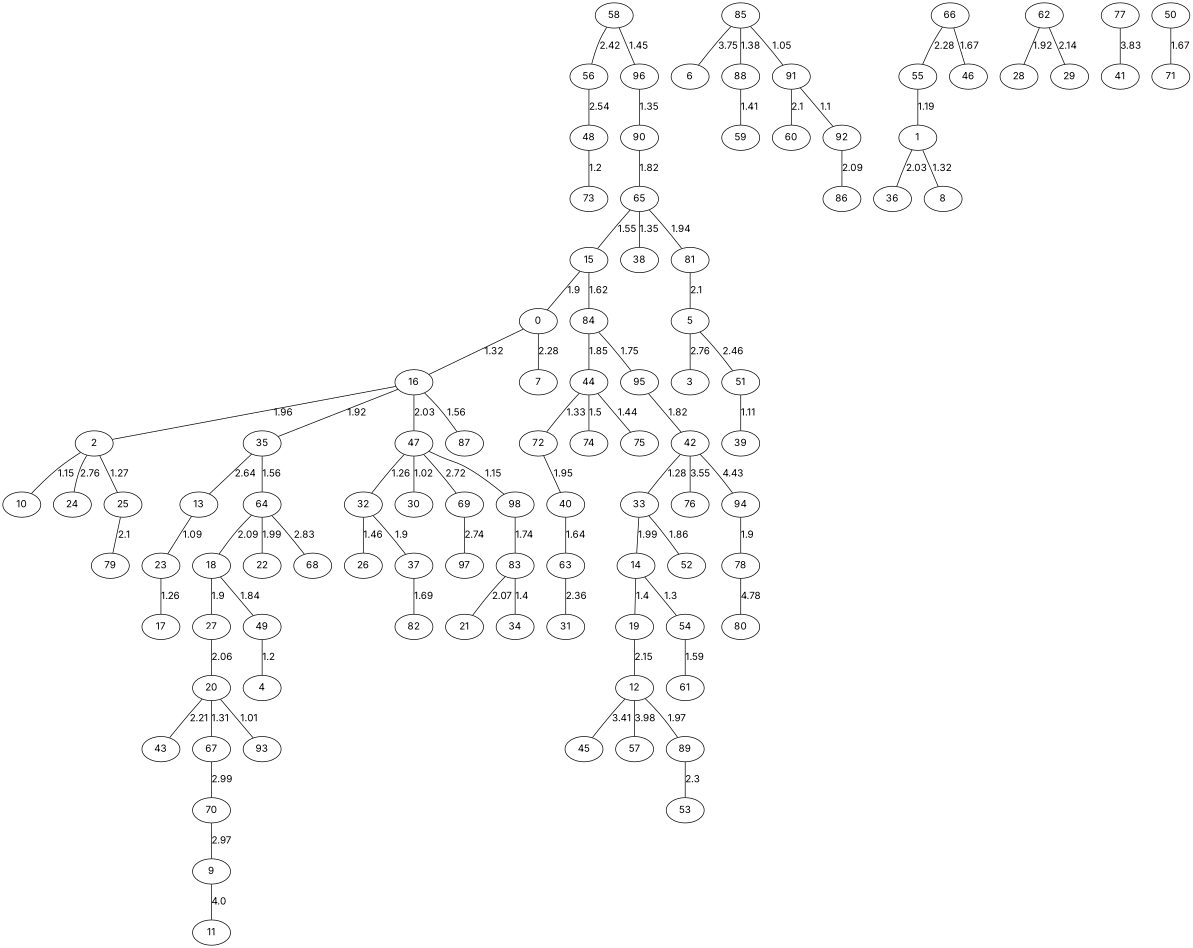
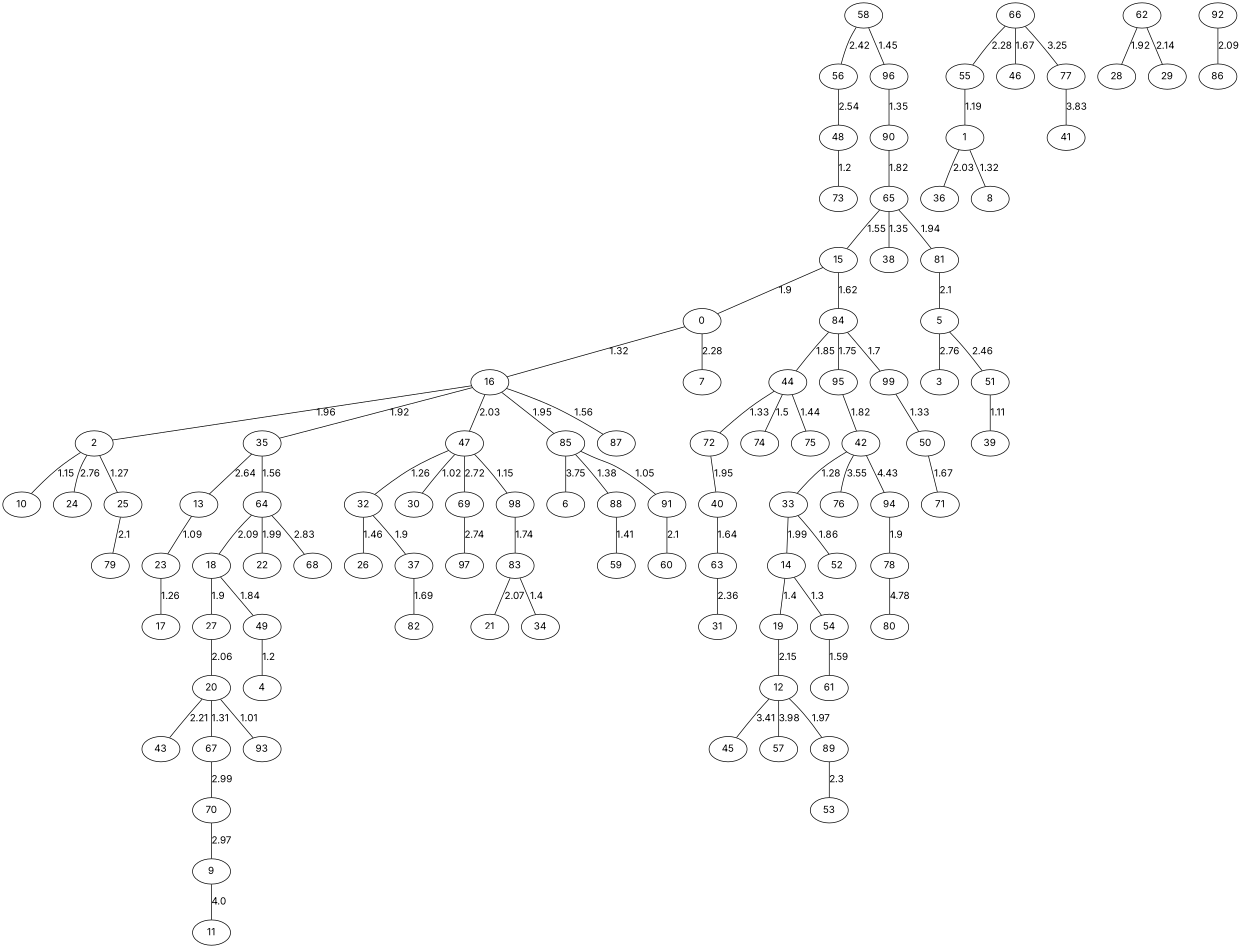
none -> (1042, 45)
(817, 107) -> none
none -> (889, 382)
none -> (528, 413)
